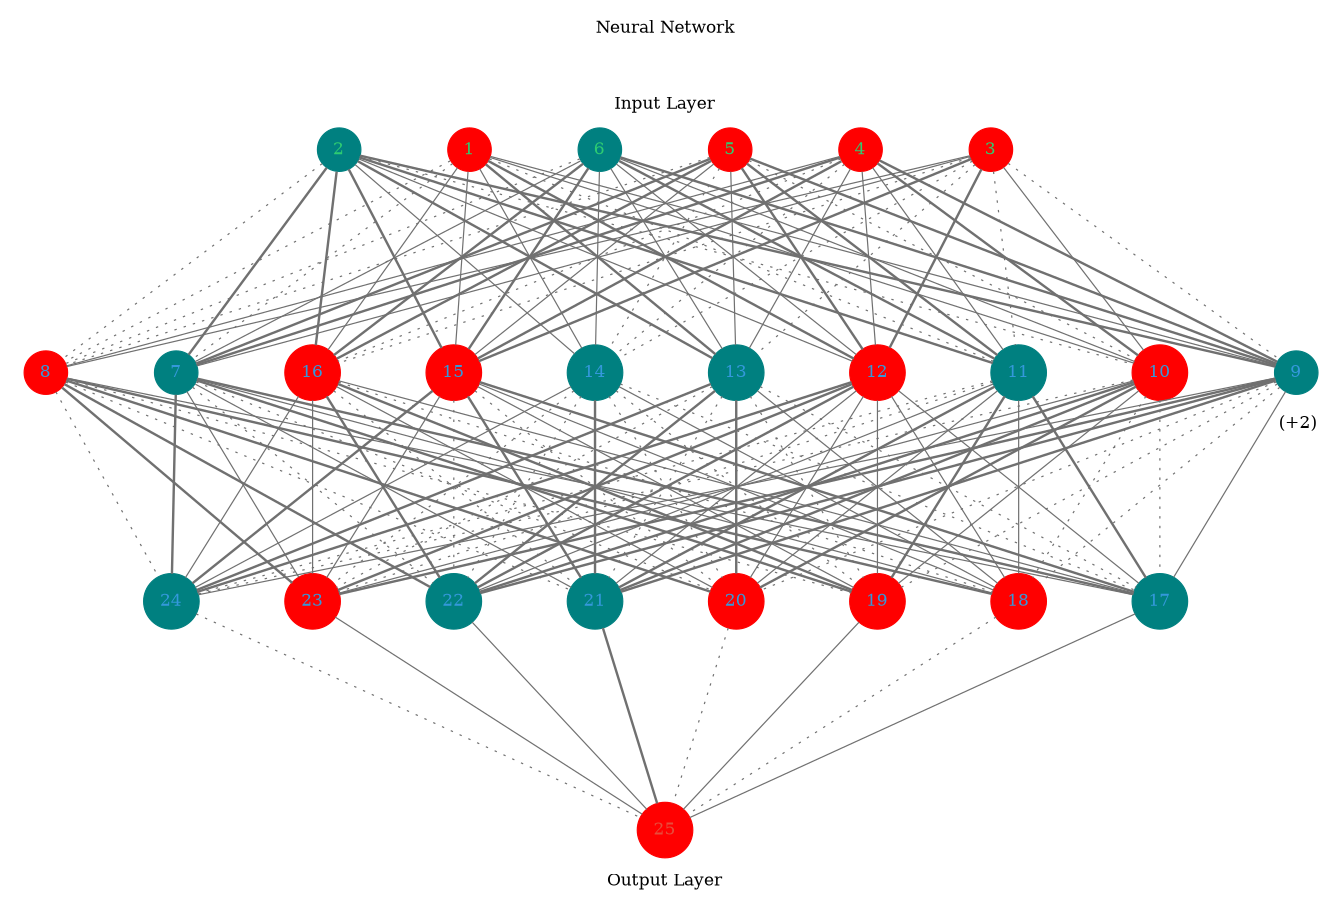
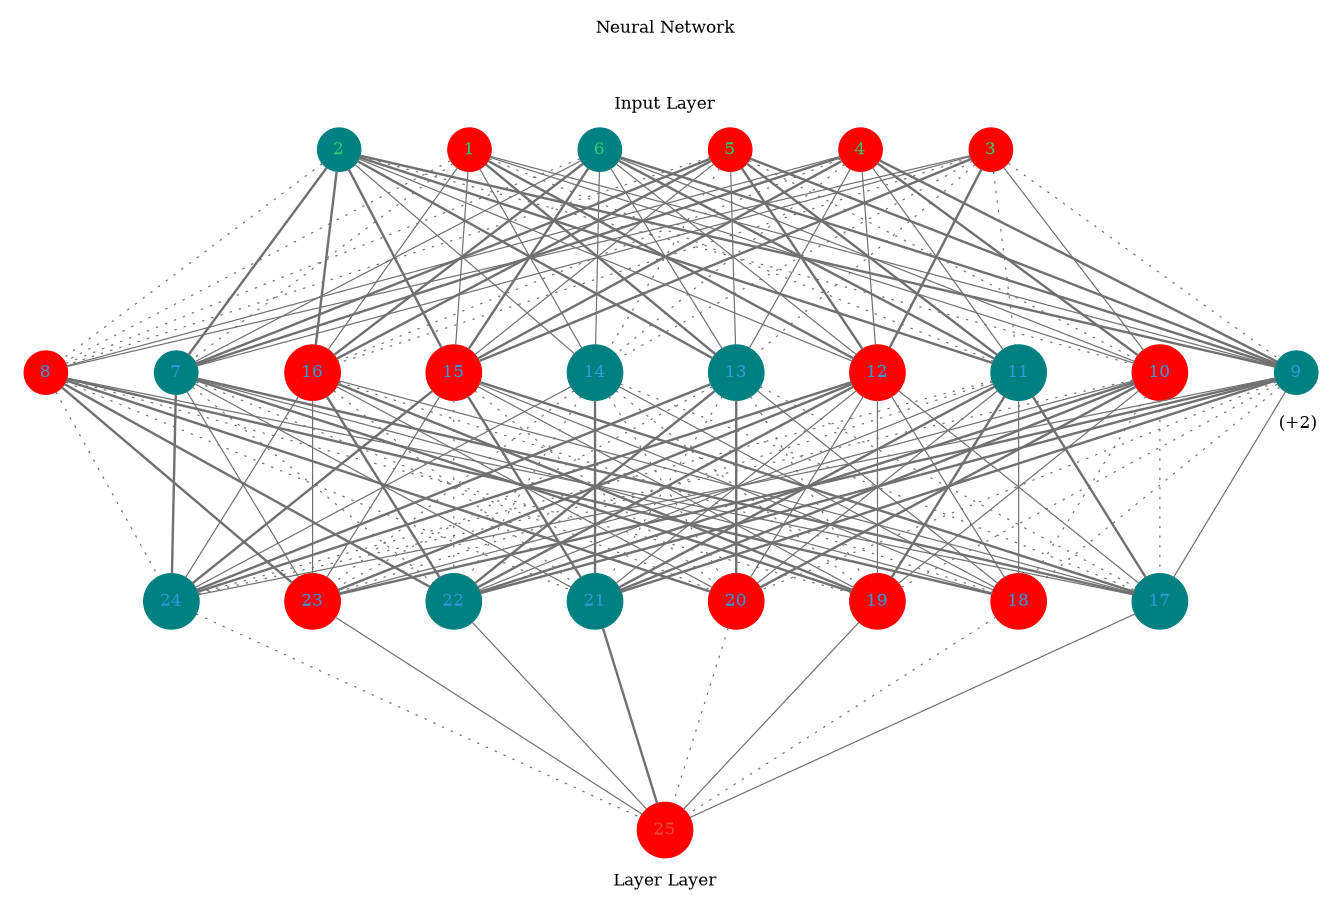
(665, 881) -> (665, 881)
